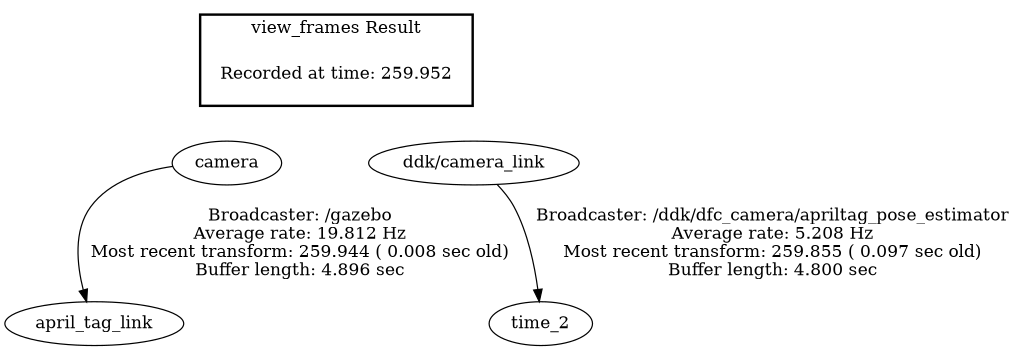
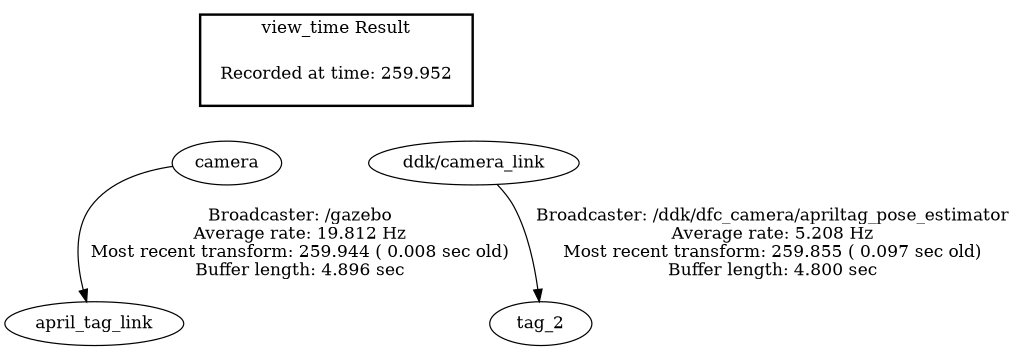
(336, 29) -> (336, 29)
(541, 324) -> (541, 324)
